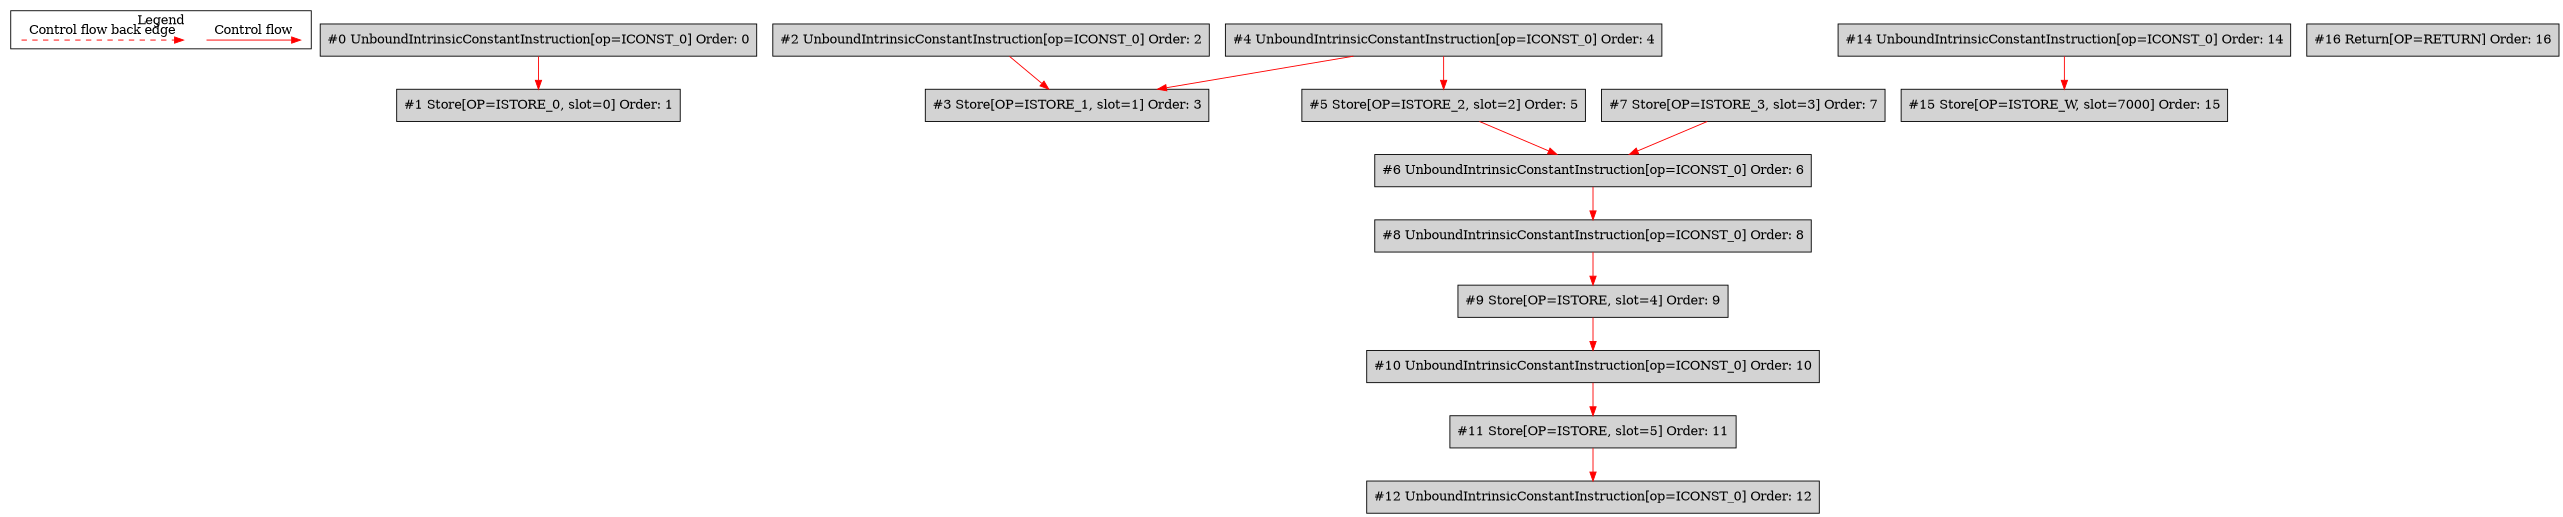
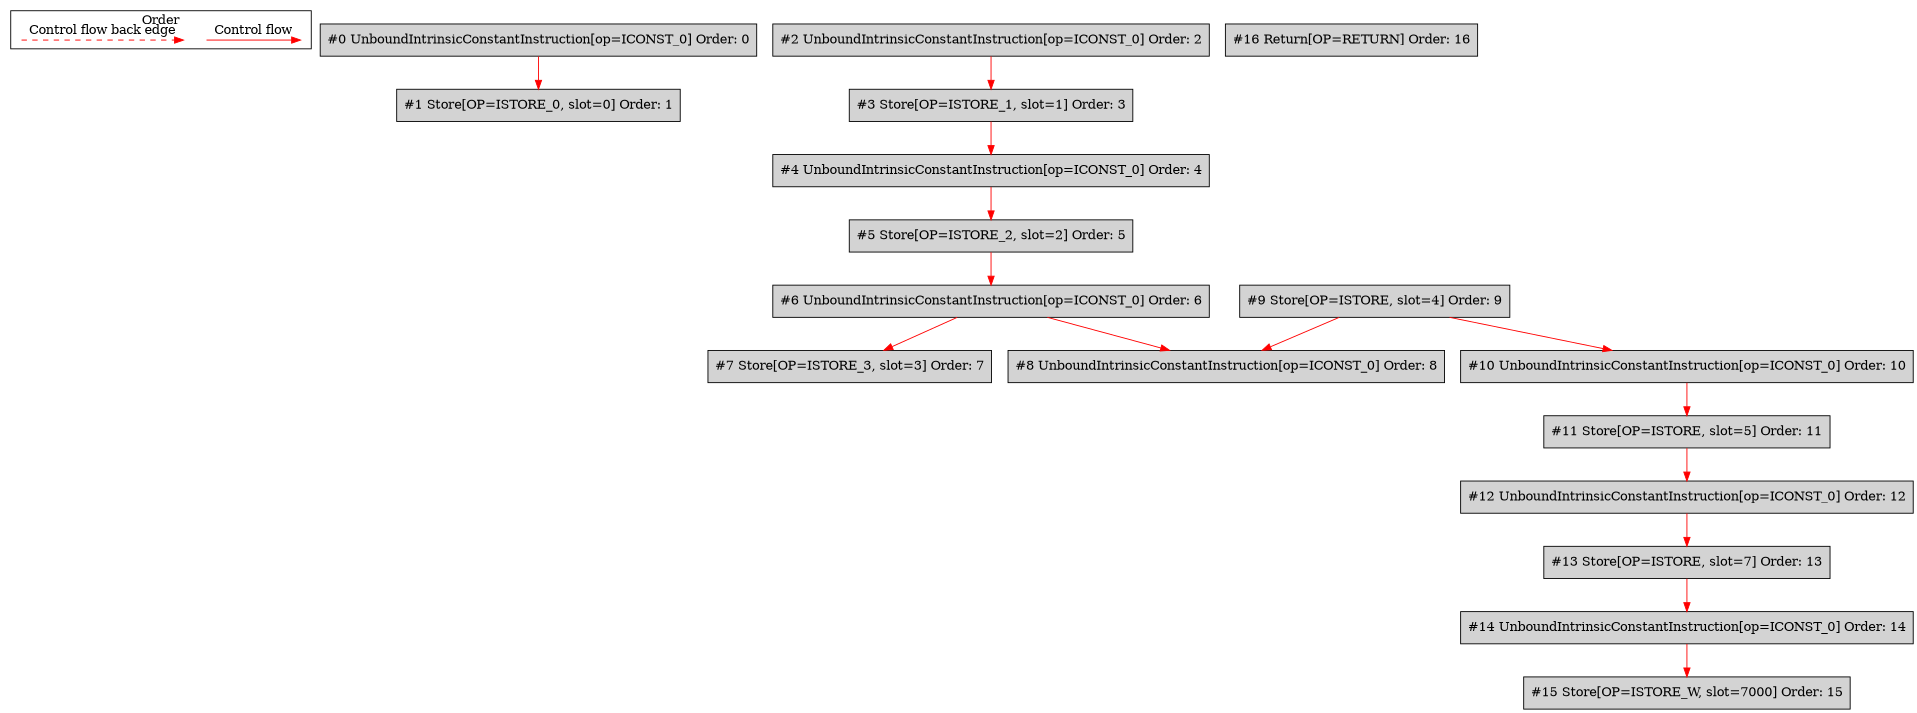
(161, 21) -> (161, 21)
(1260, 72) -> (991, 134)
(1672, 136) -> (925, 332)
(1593, 264) -> (1305, 332)
none -> (1687, 562)
